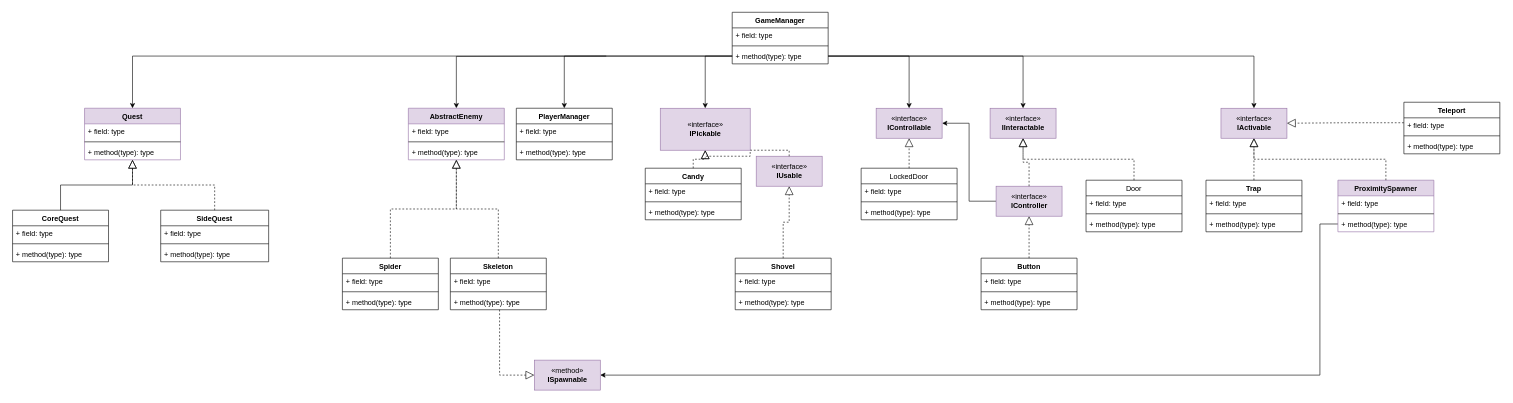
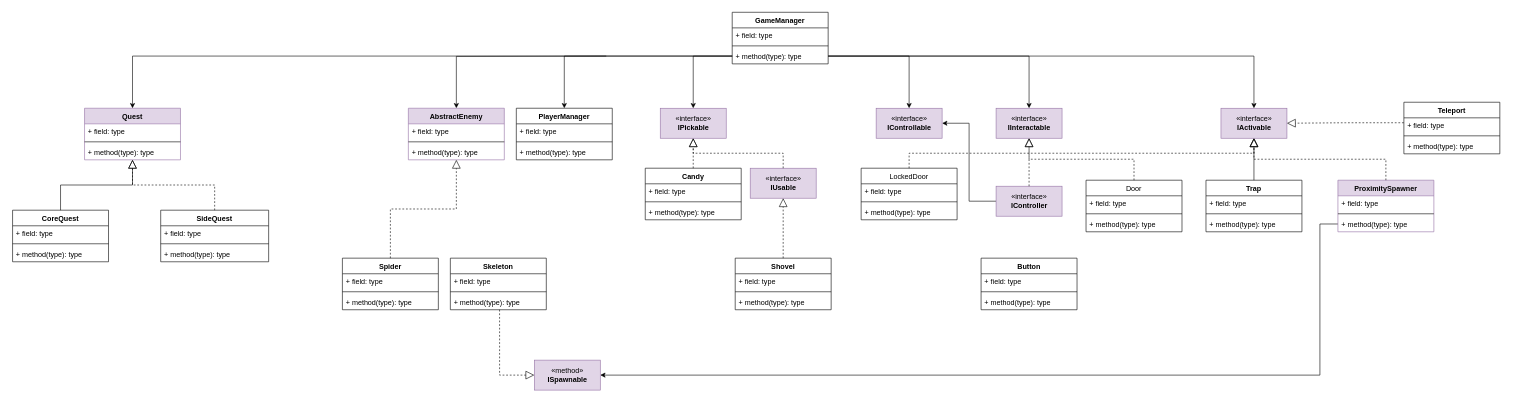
(1023, 123) -> (1029, 123)
(705, 129) -> (693, 123)
(909, 149) -> (1081, 153)
(1254, 170) -> (1254, 170)
(789, 171) -> (783, 183)
(498, 214) -> none
(1029, 240) -> none
